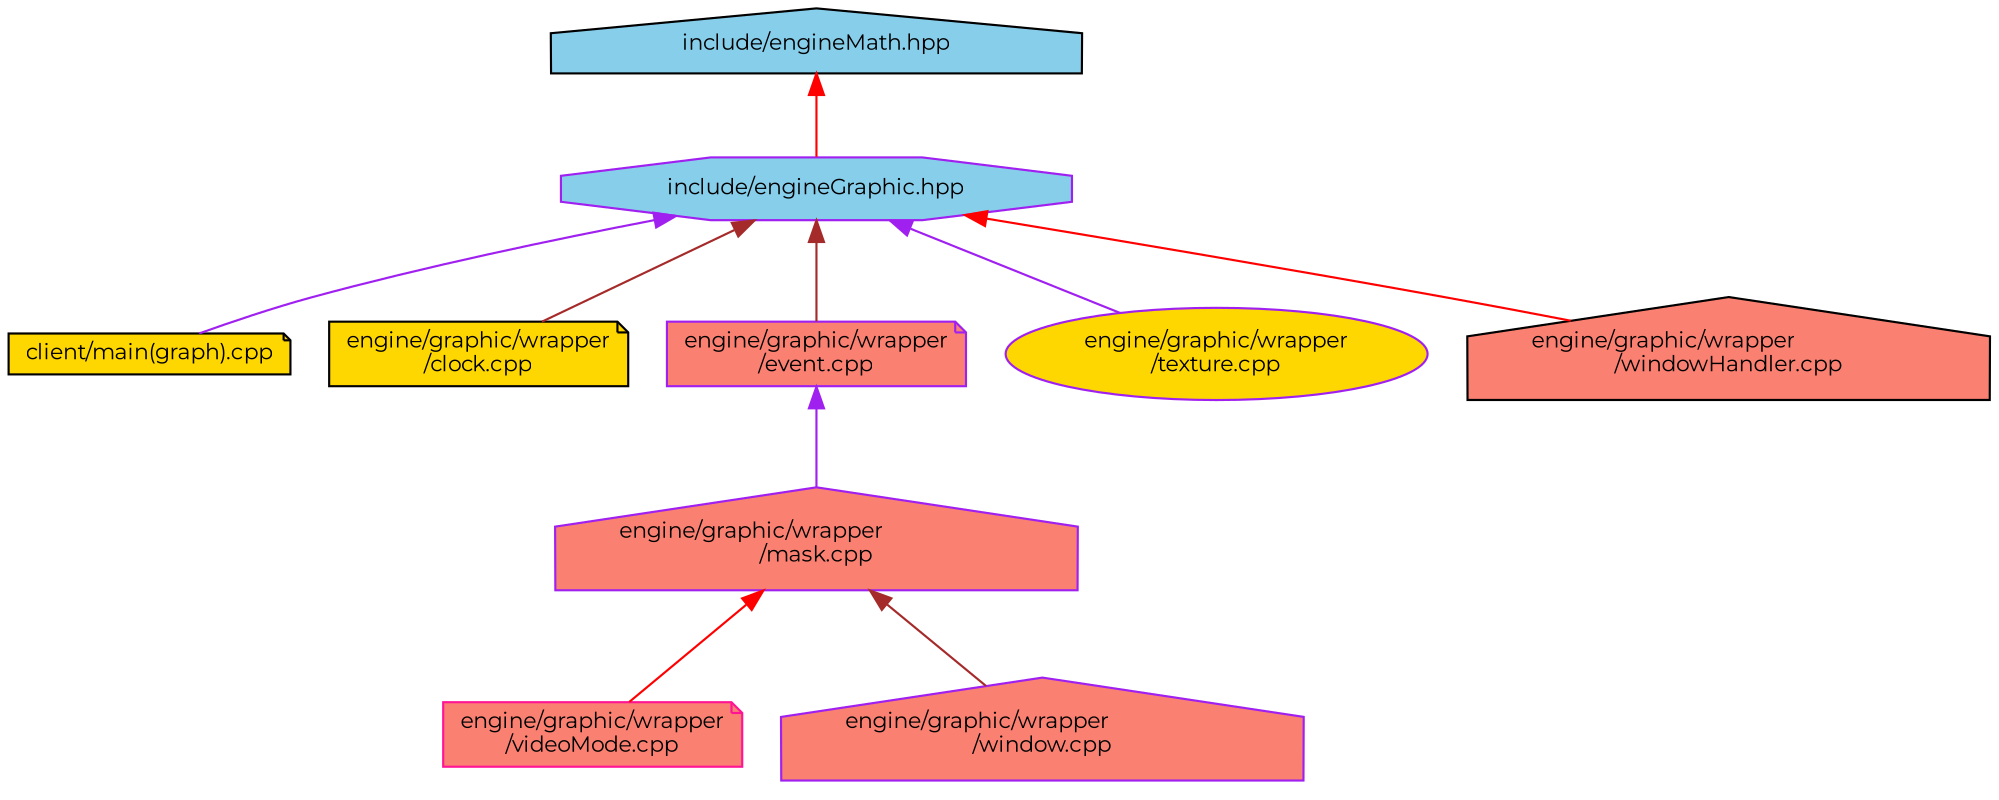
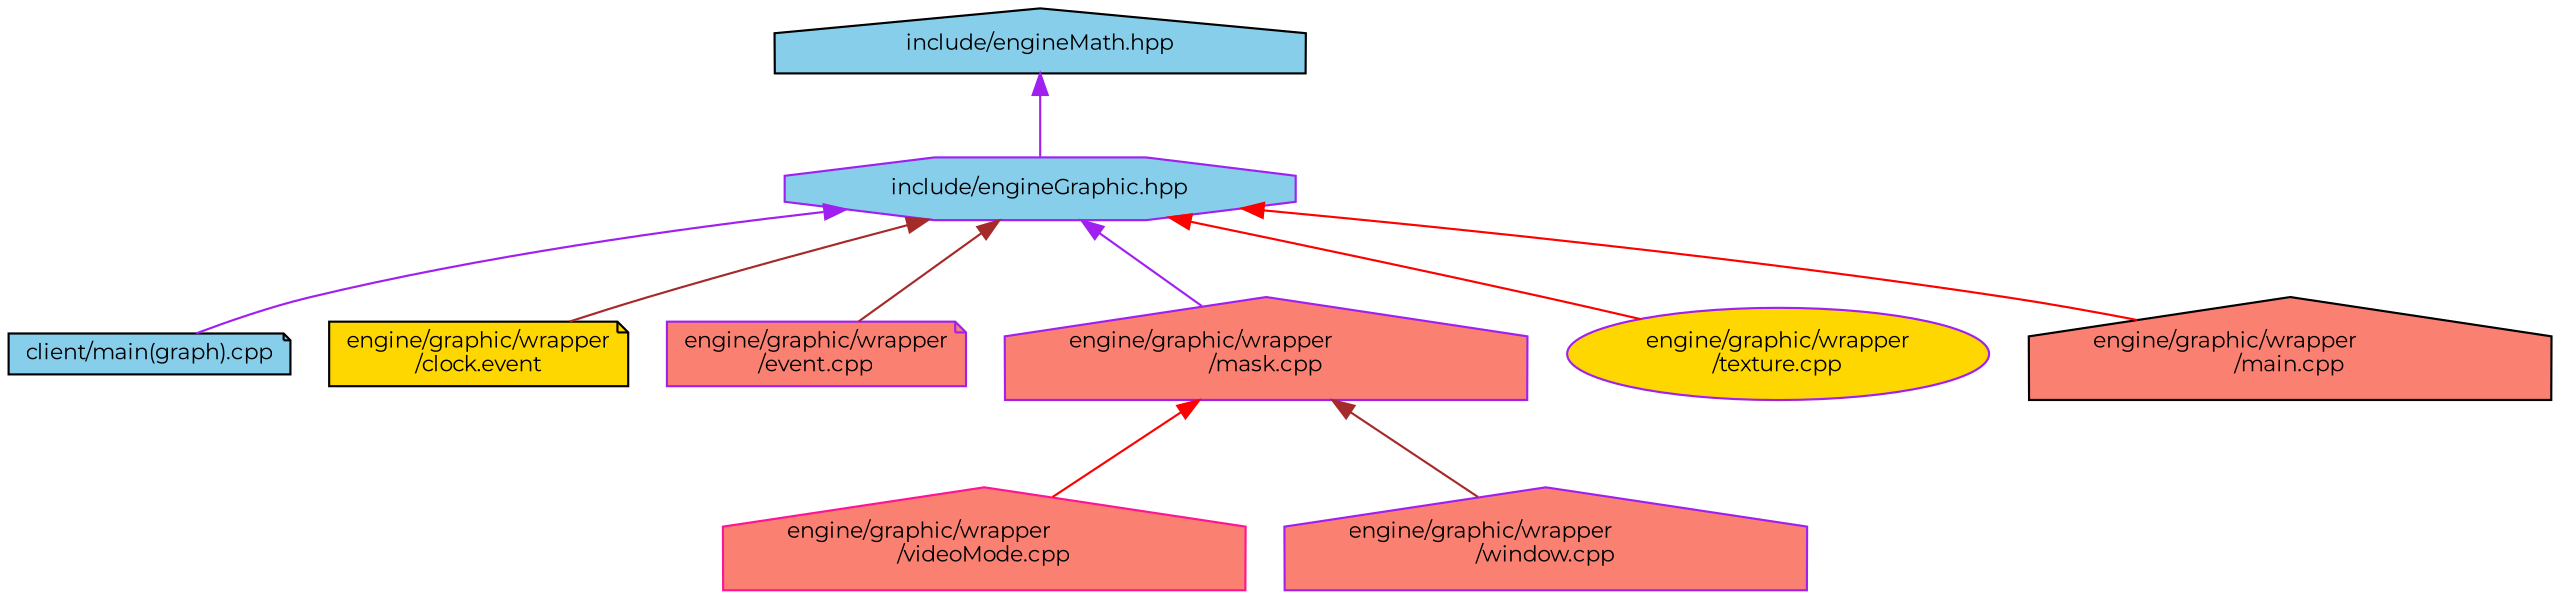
(816, 126) -> (1040, 126)
(1015, 271) -> (1416, 269)
(150, 354) -> (150, 354)
(479, 354) -> (479, 354)
(1729, 354) -> (2290, 354)
(816, 448) -> (1151, 270)
(593, 734) -> (984, 544)
